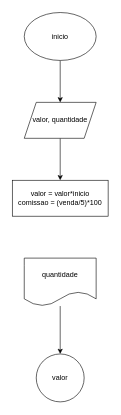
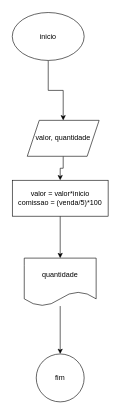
(60, 36) -> (48, 36)
(60, 120) -> (63, 138)
none -> (60, 252)
(60, 378) -> (60, 378)
